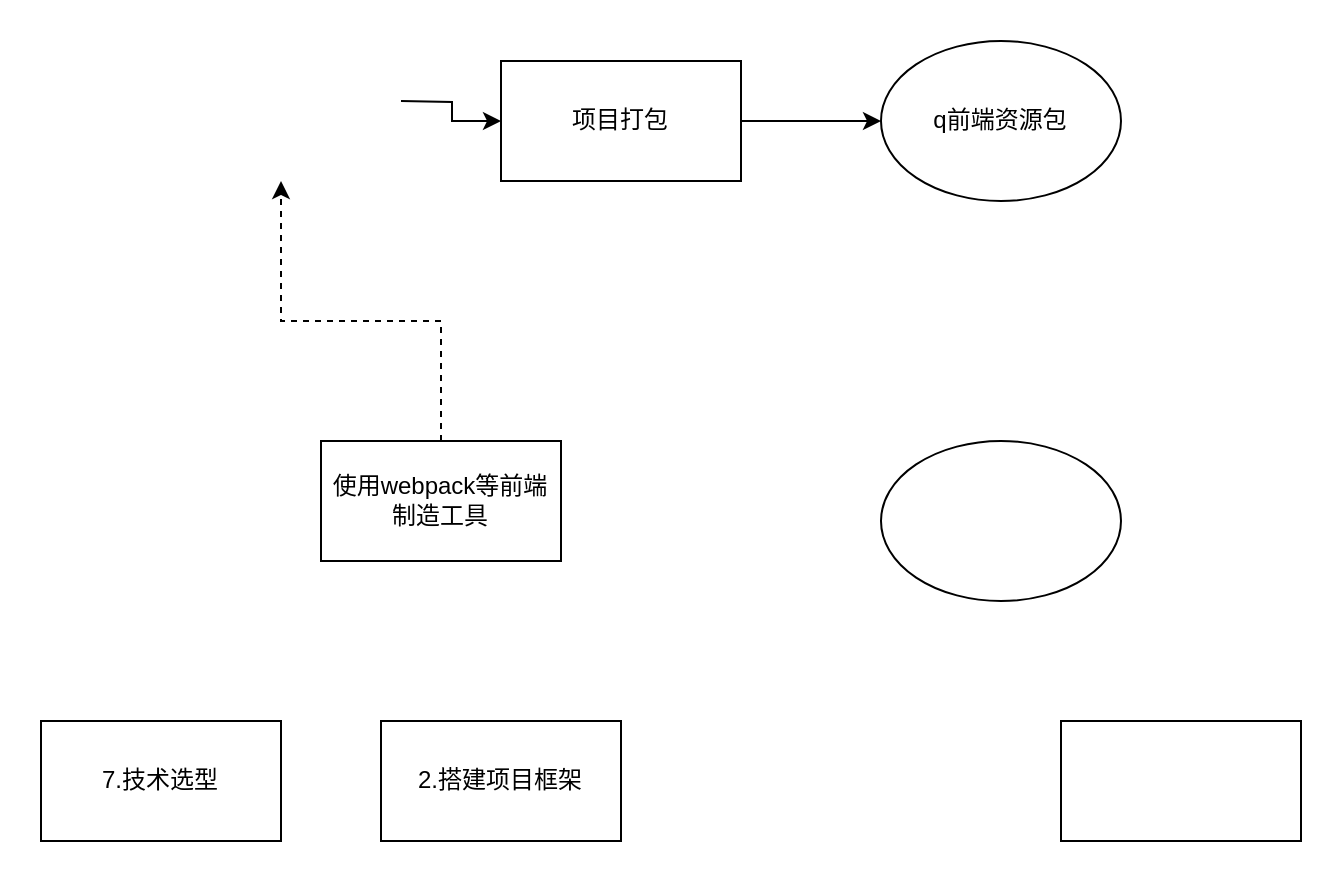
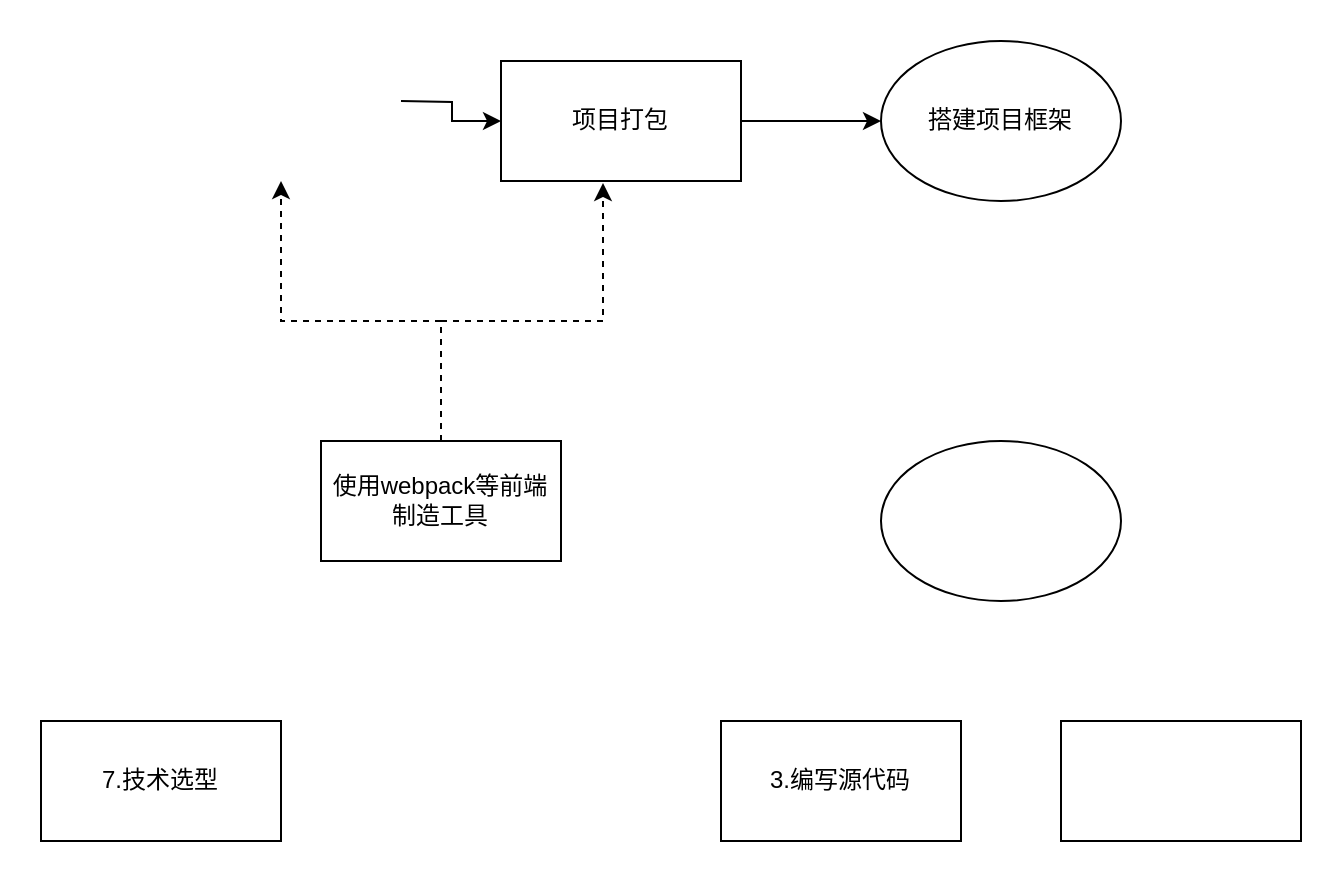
(1001, 121) -> (1001, 121)
none -> (586, 321)
(501, 781) -> none
none -> (841, 781)
